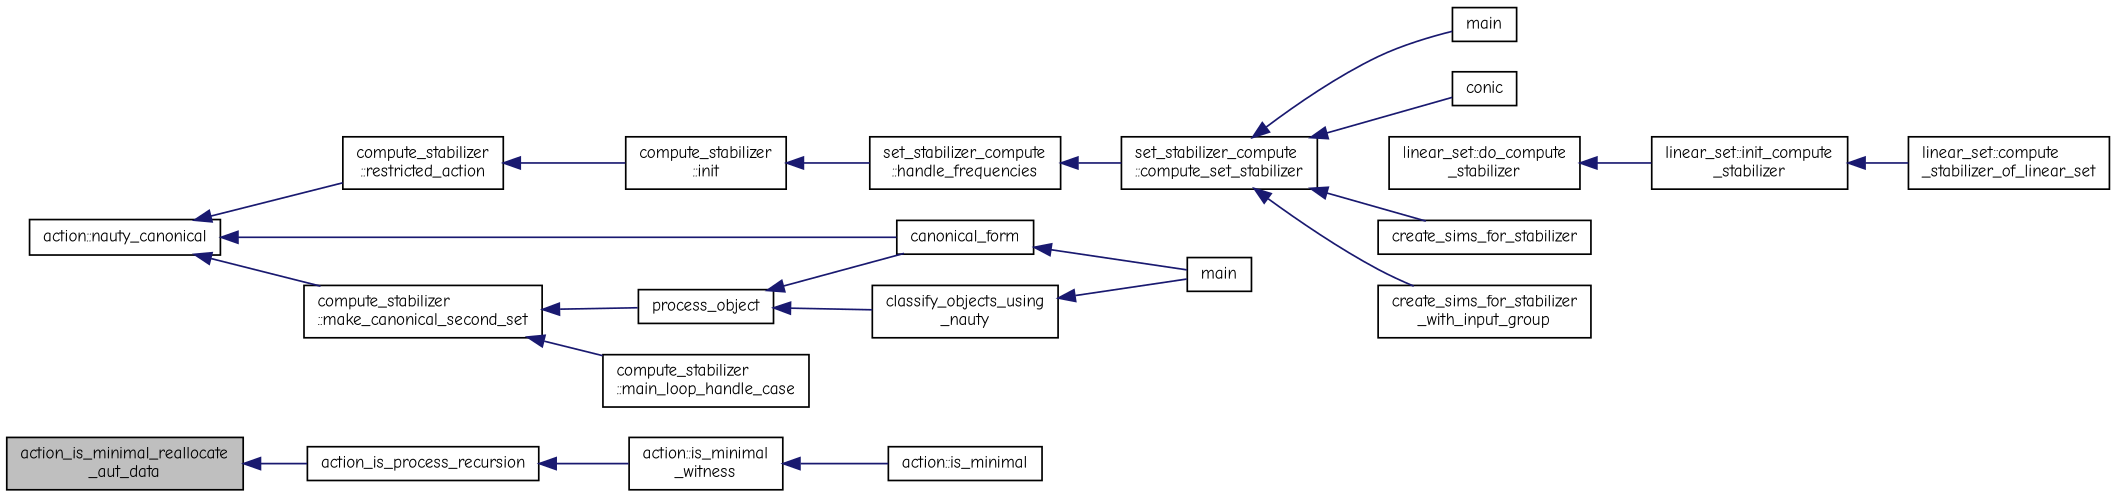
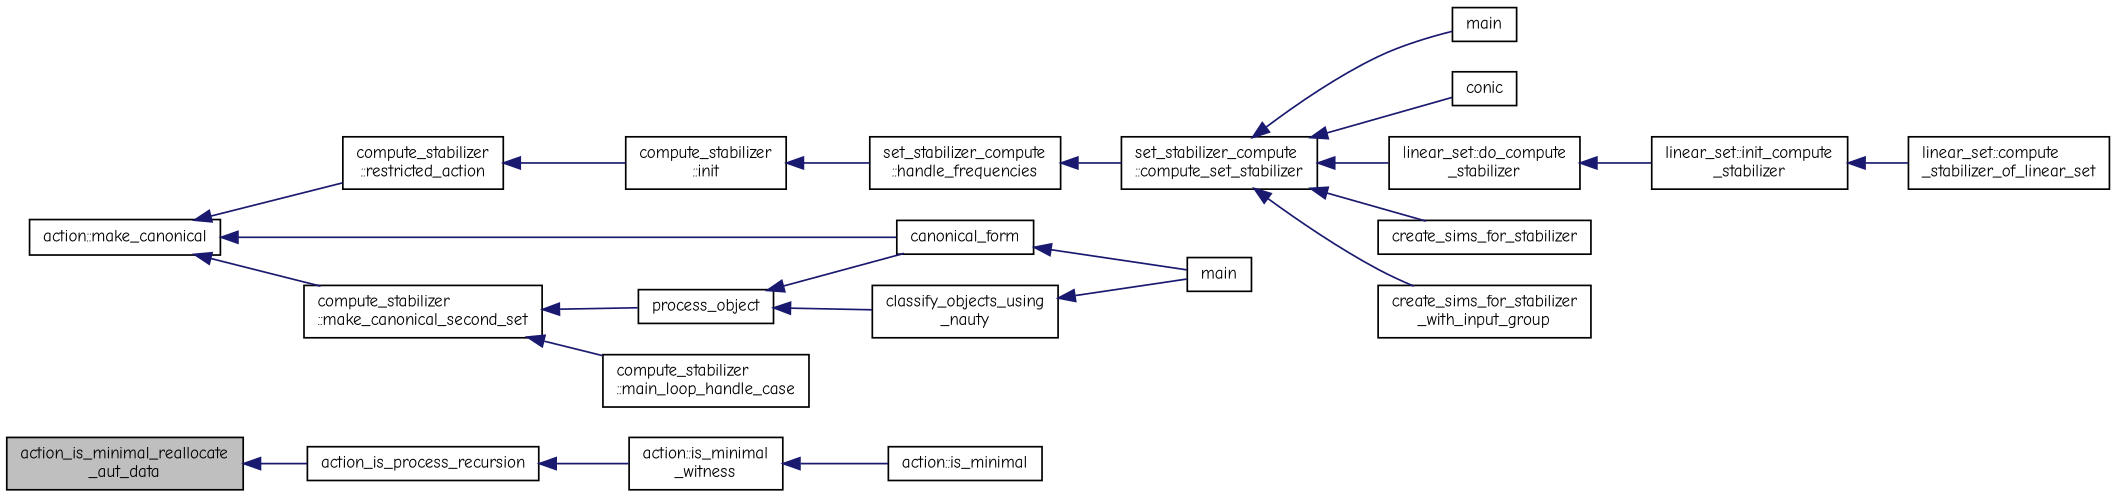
none -> (1362, 163)
(125, 237) -> (125, 237)
